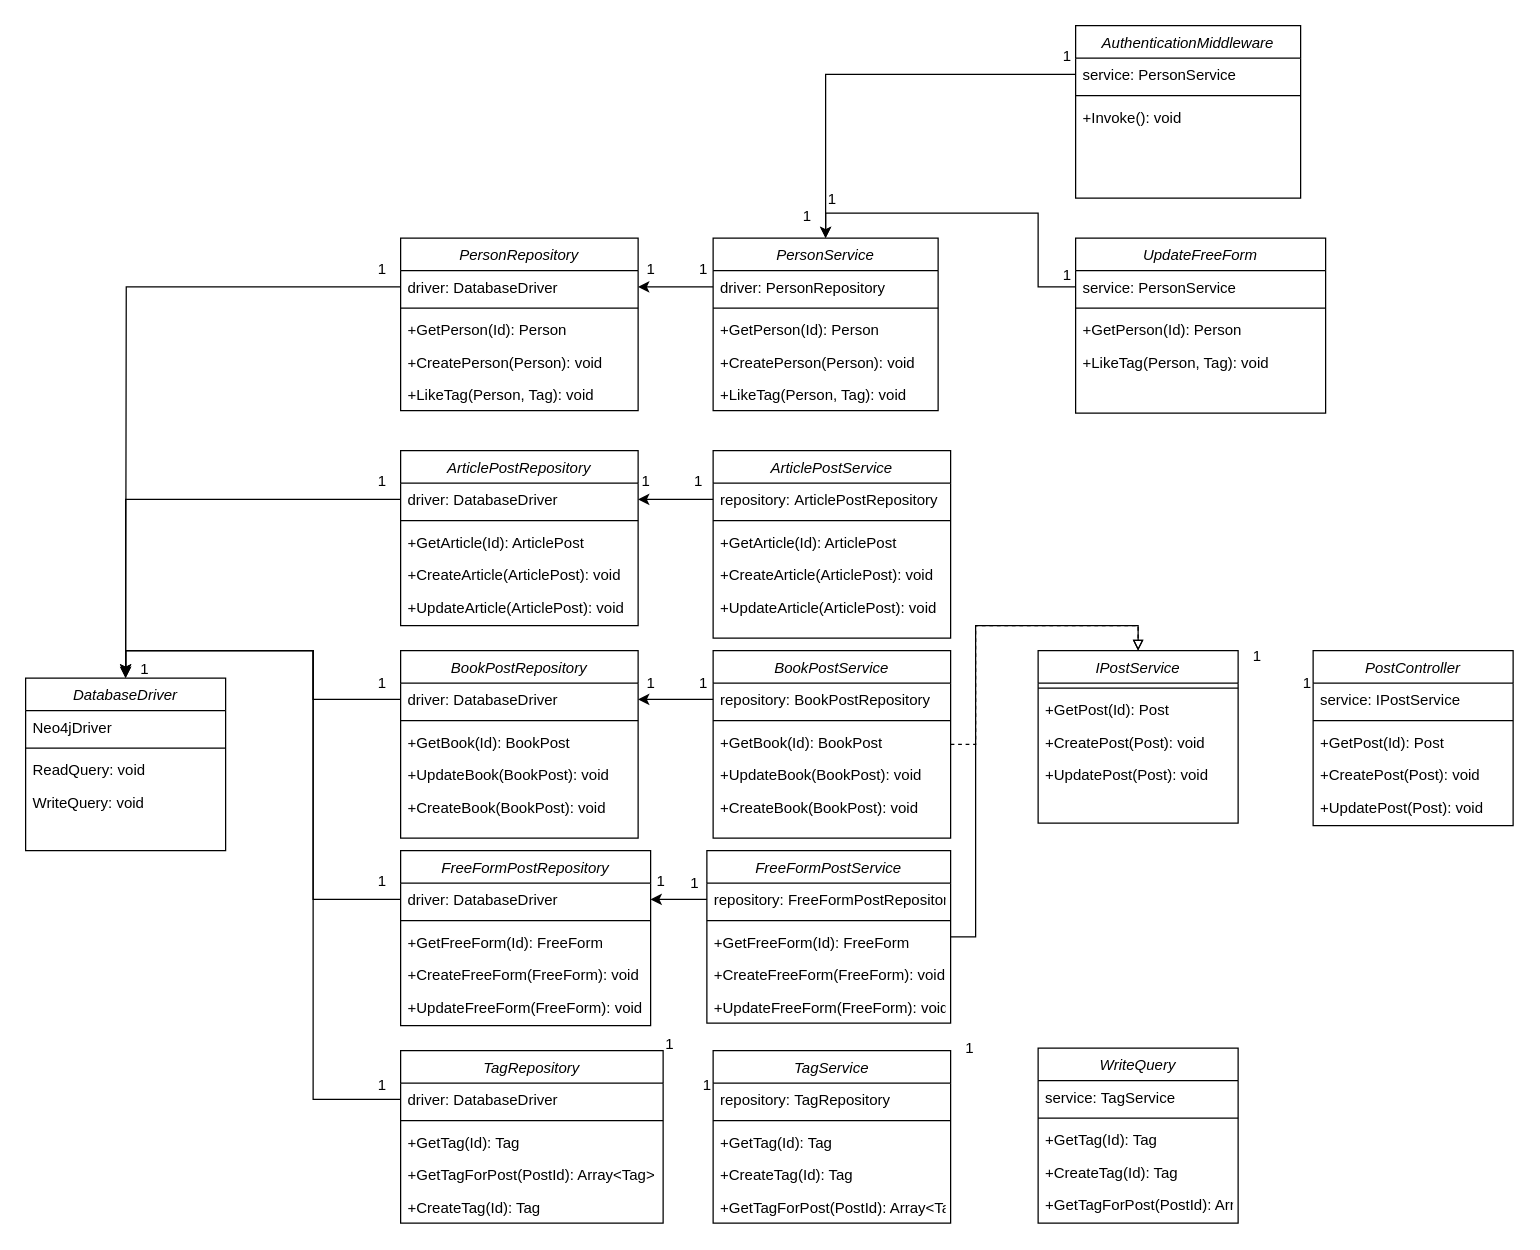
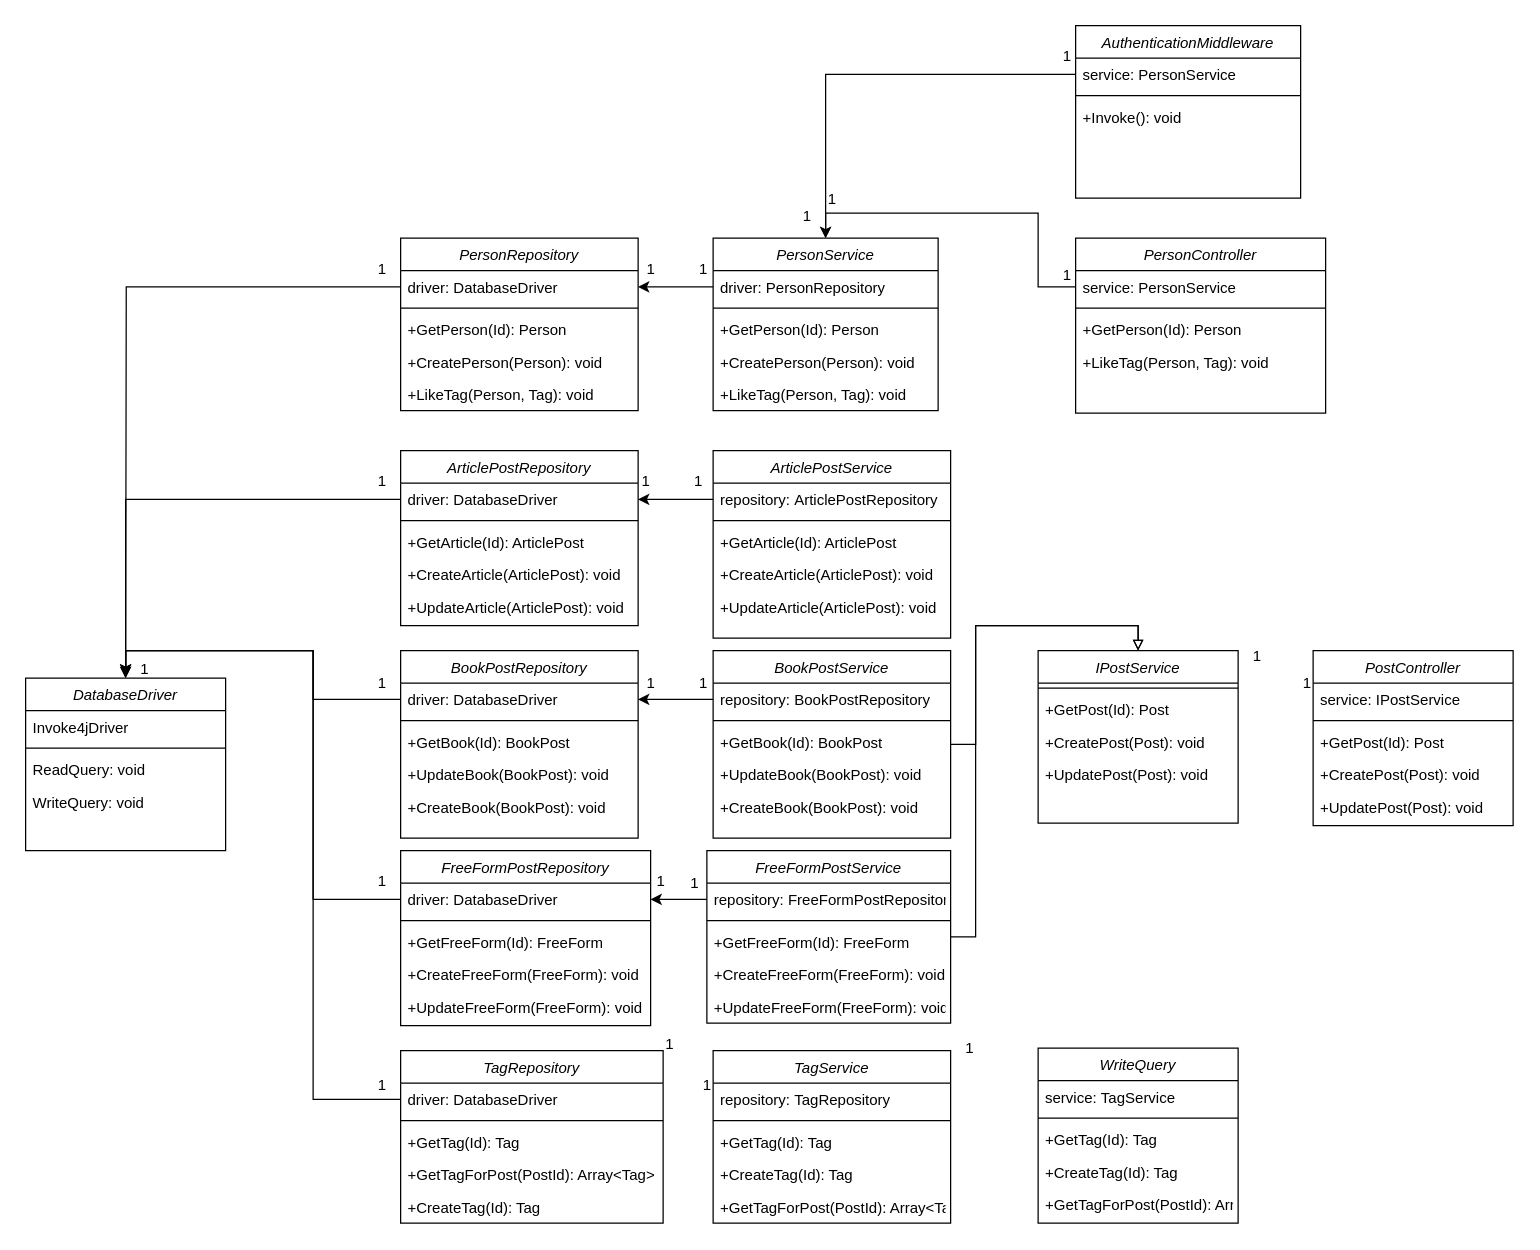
(1200, 255) -> (1200, 255)
(77, 728) -> (89, 728)
(962, 744) -> (962, 744)
